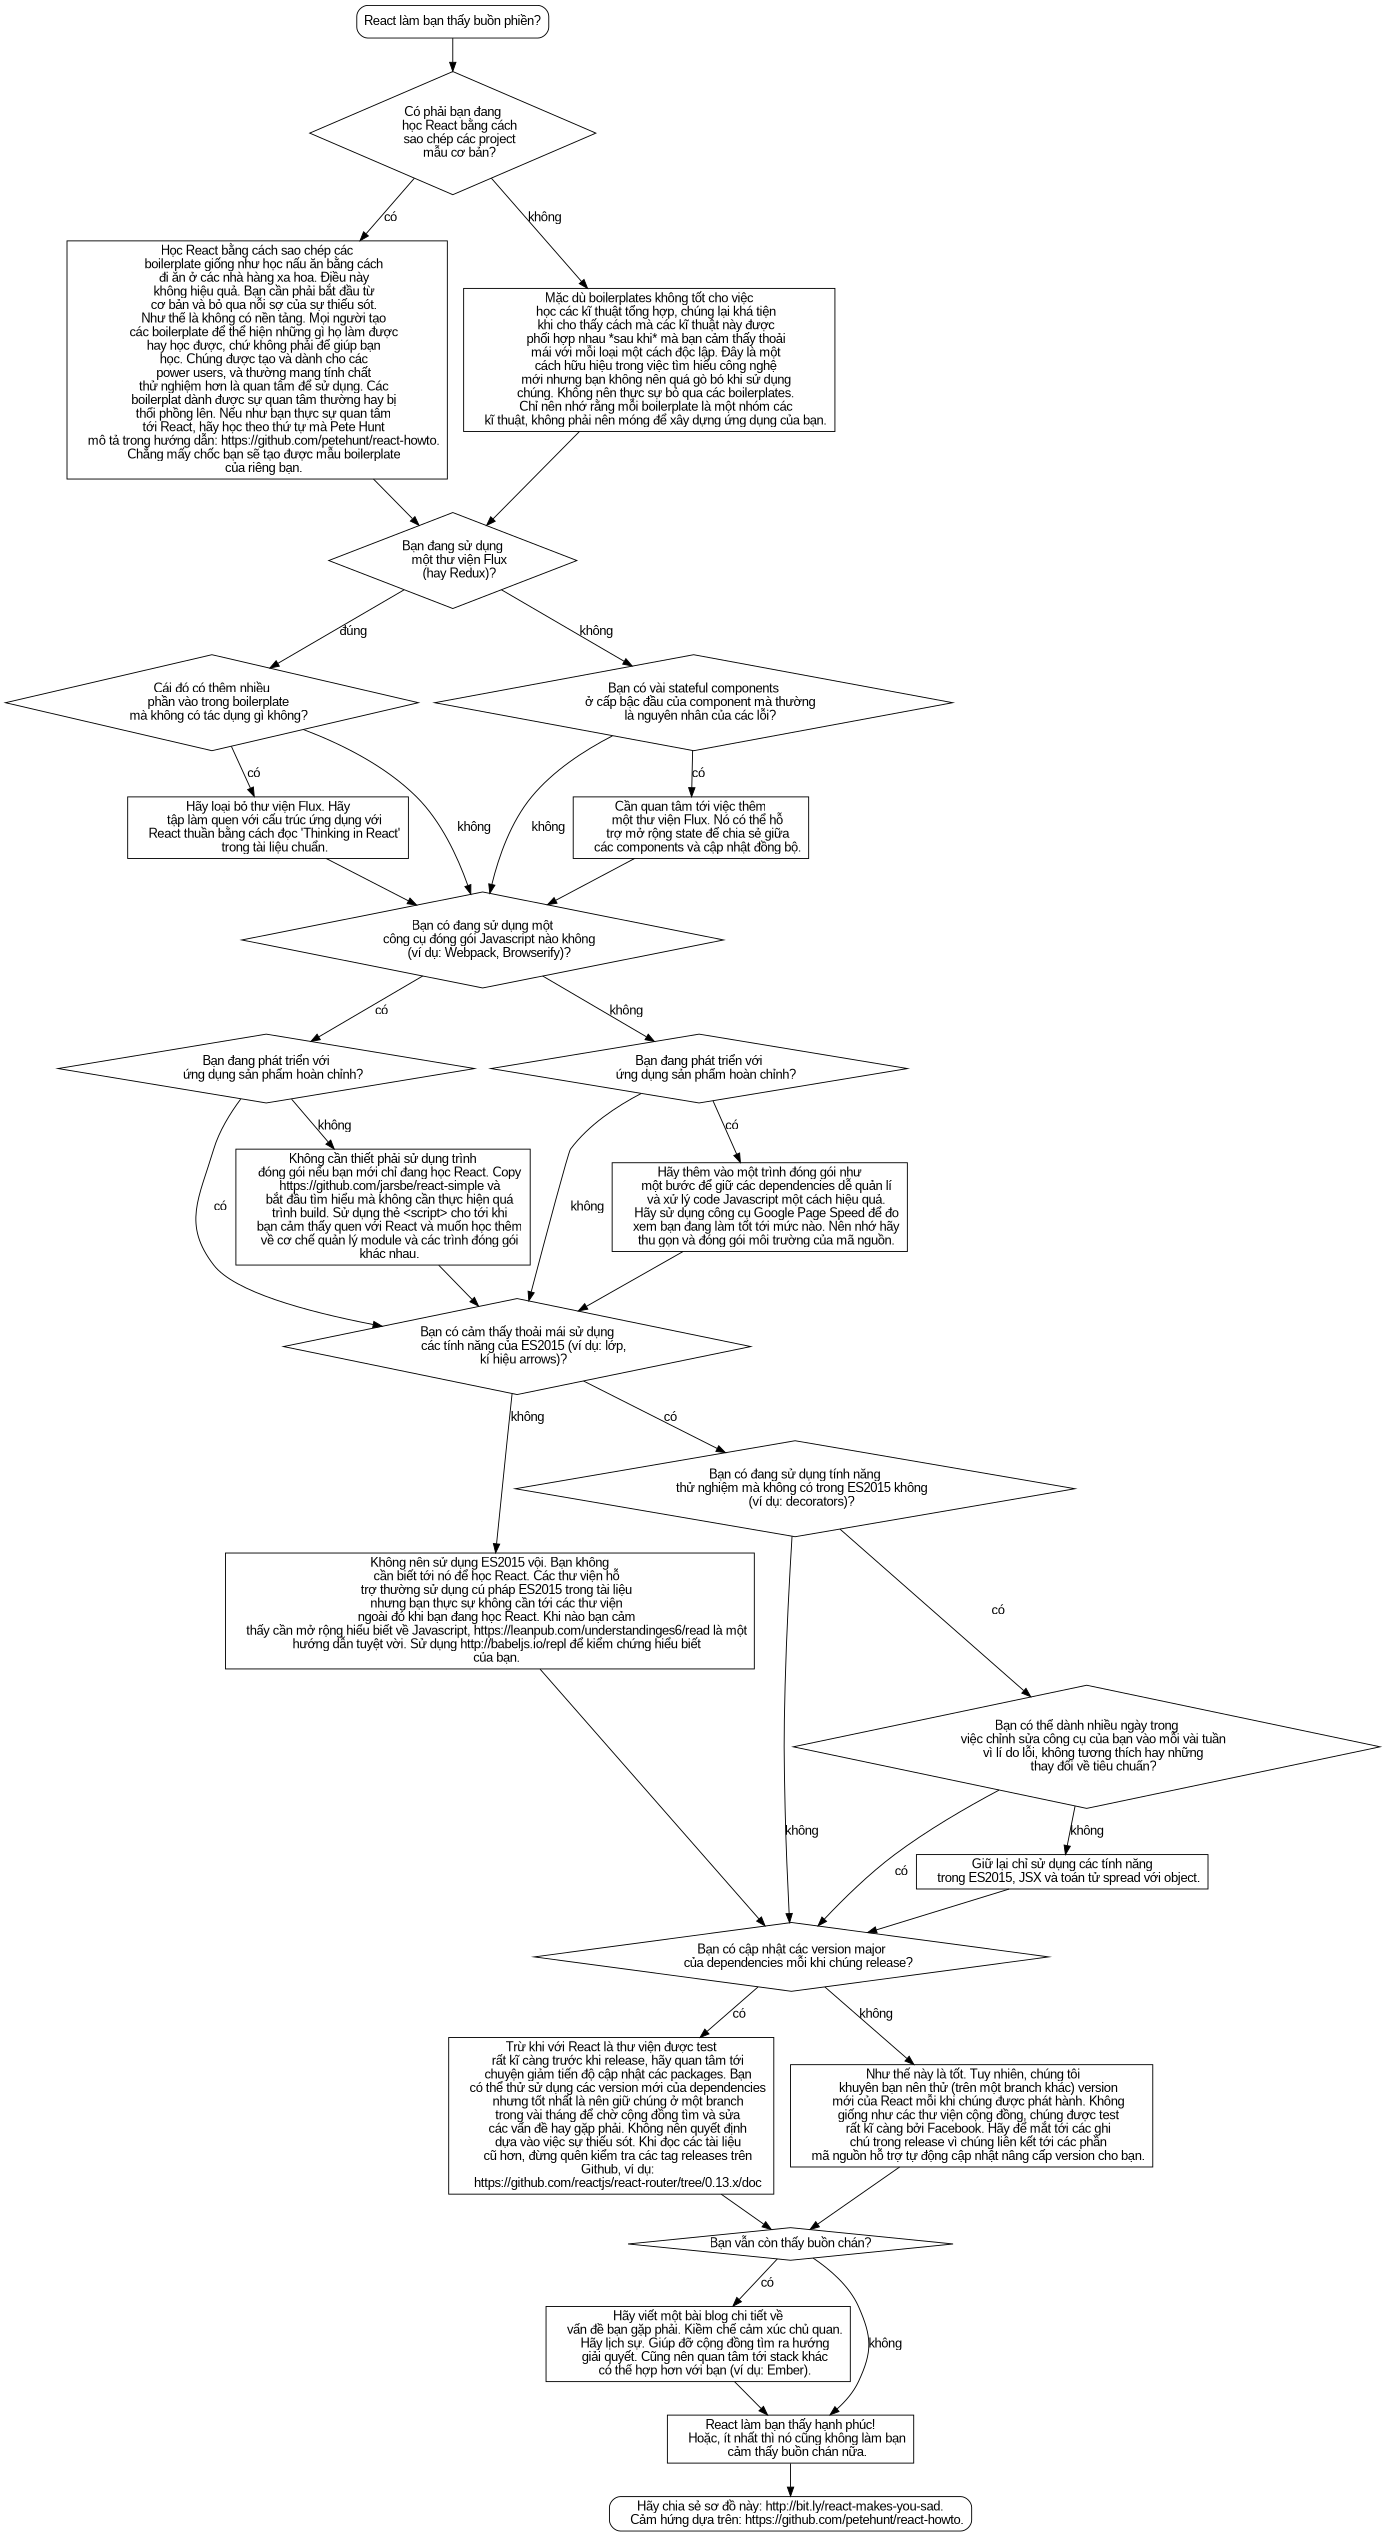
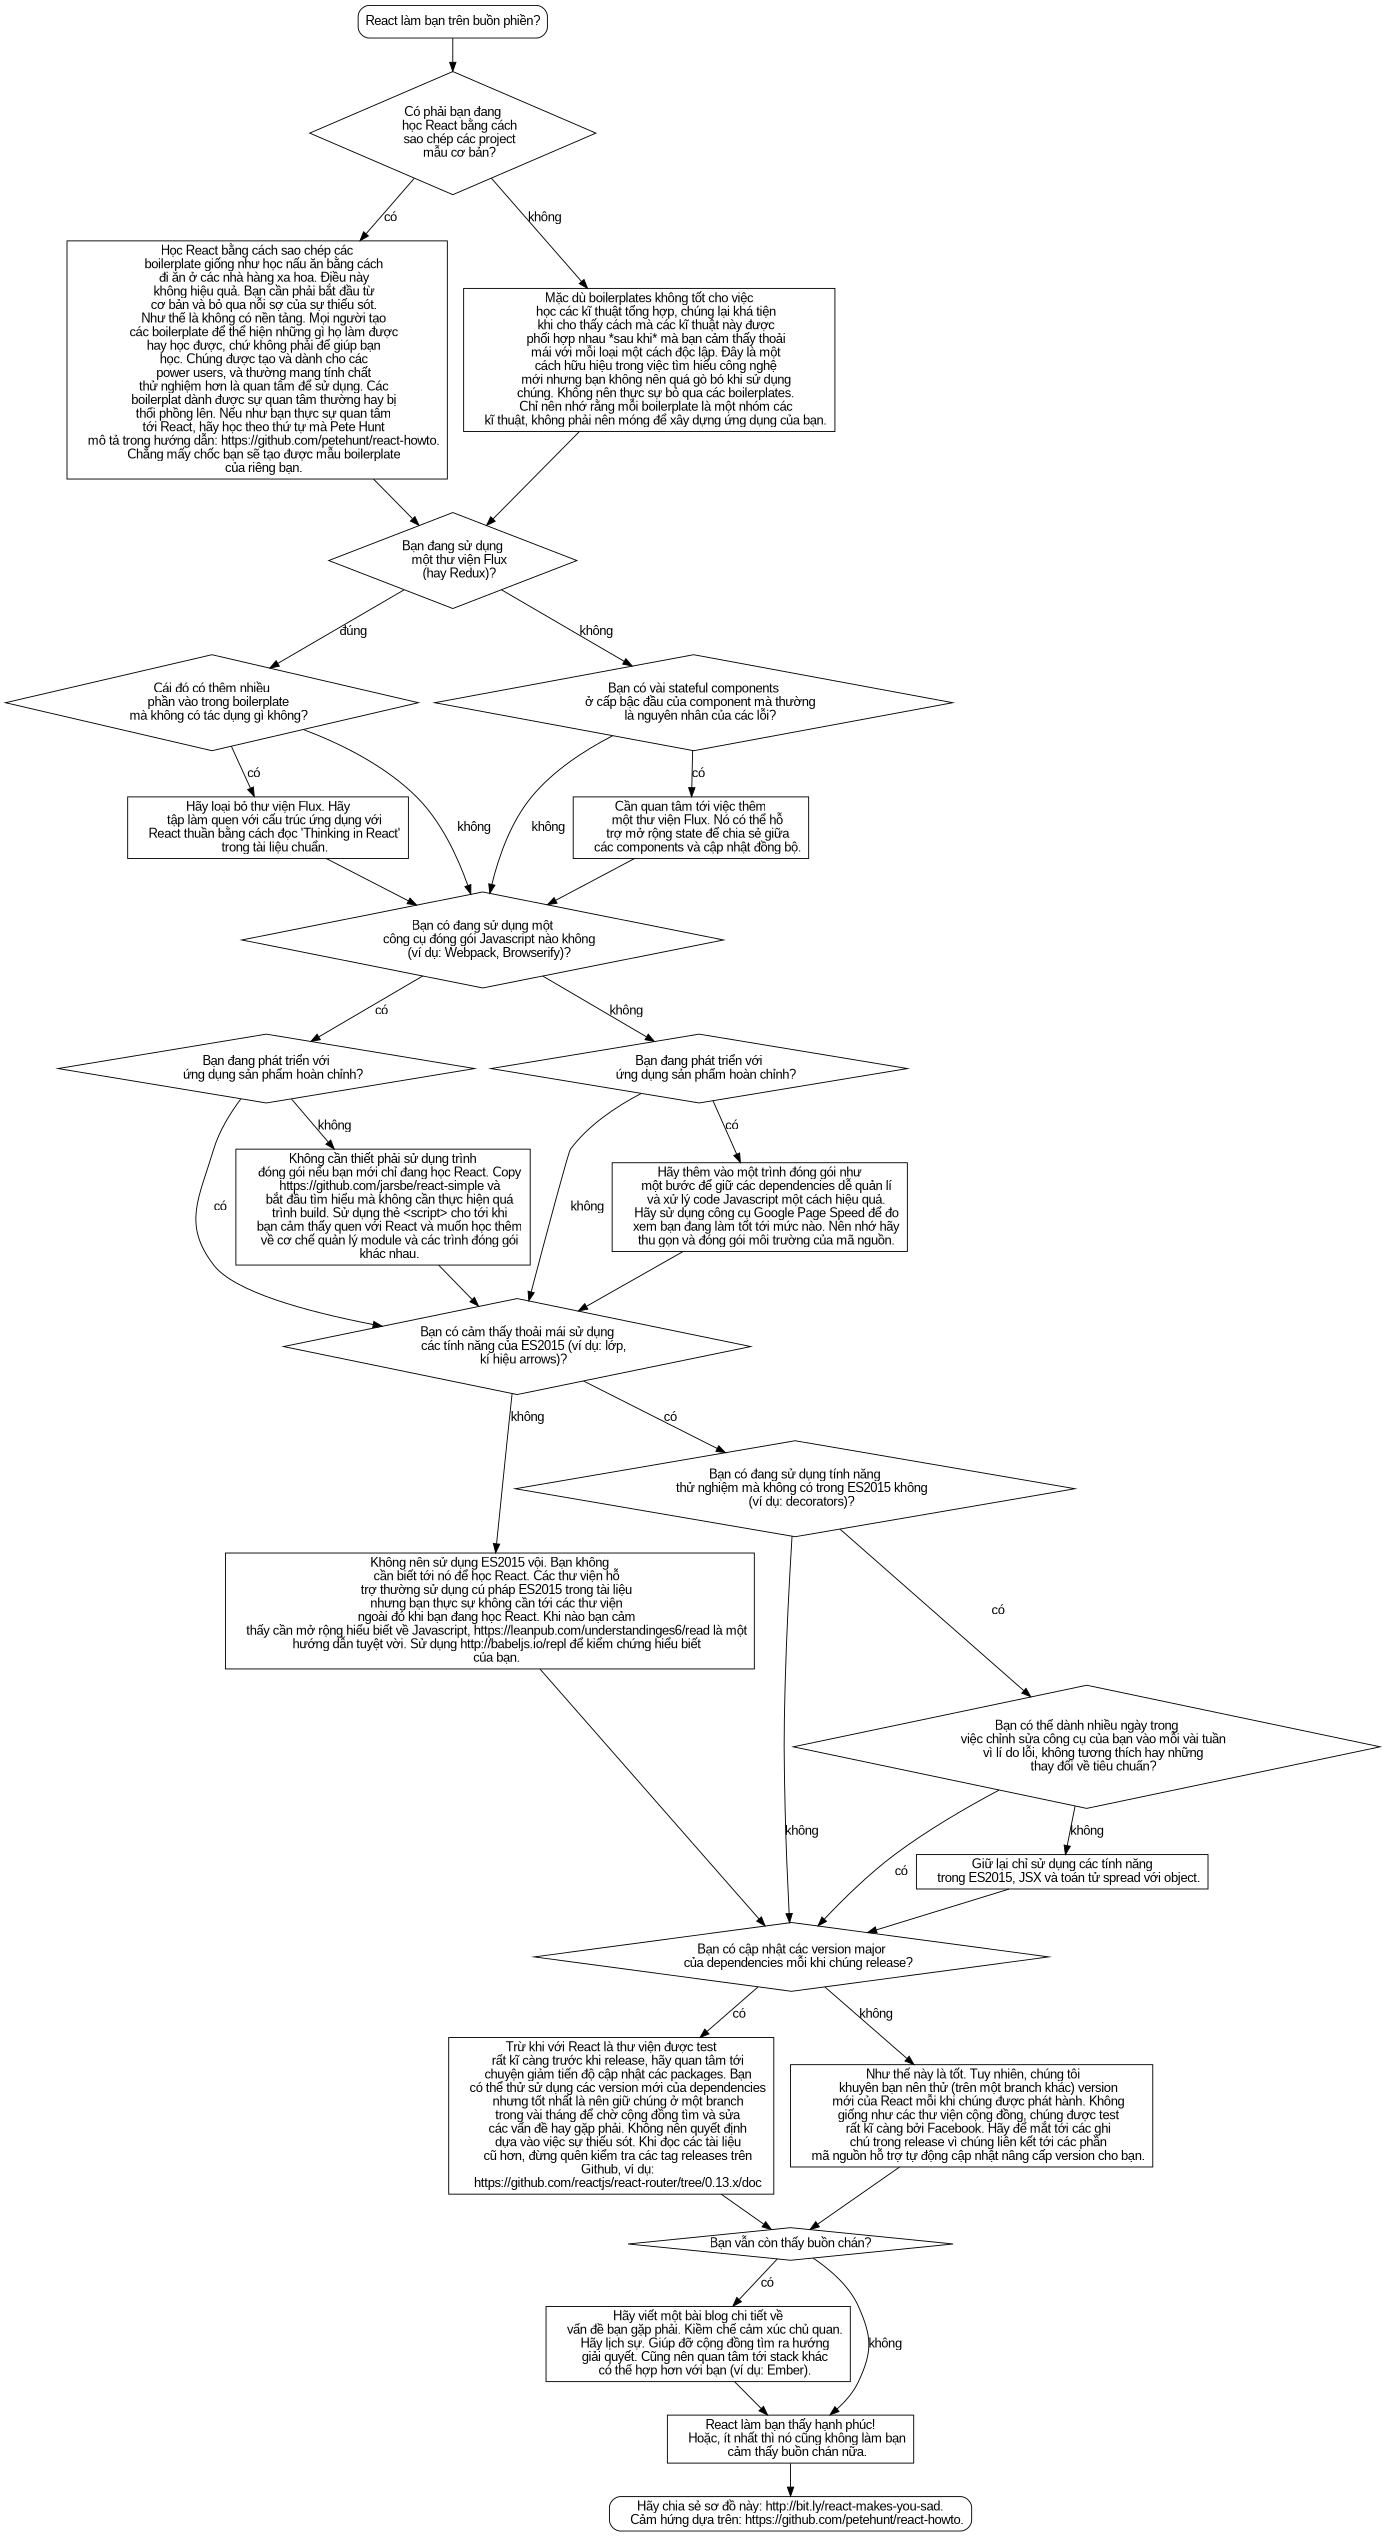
(453, 22) -> (453, 22)
